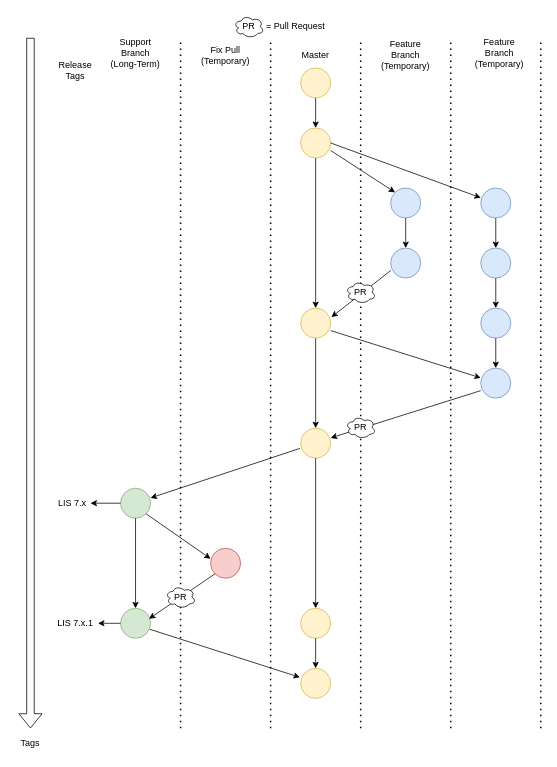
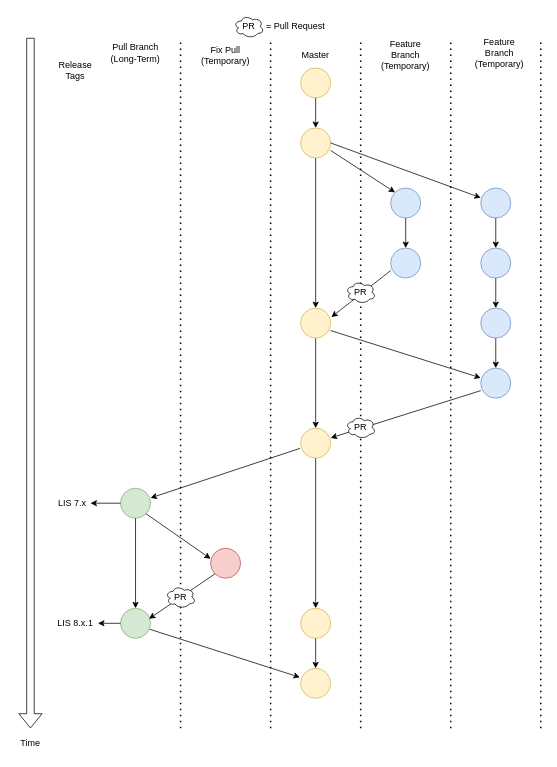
(135, 53) -> (135, 53)
(75, 623) -> (75, 623)
(30, 743) -> (30, 743)
